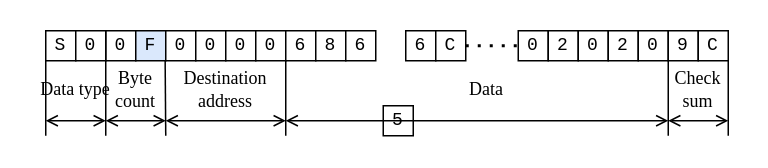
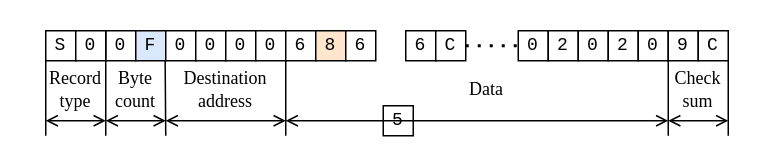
(331, 46) -> (331, 46)
(76, 89) -> (76, 89)
